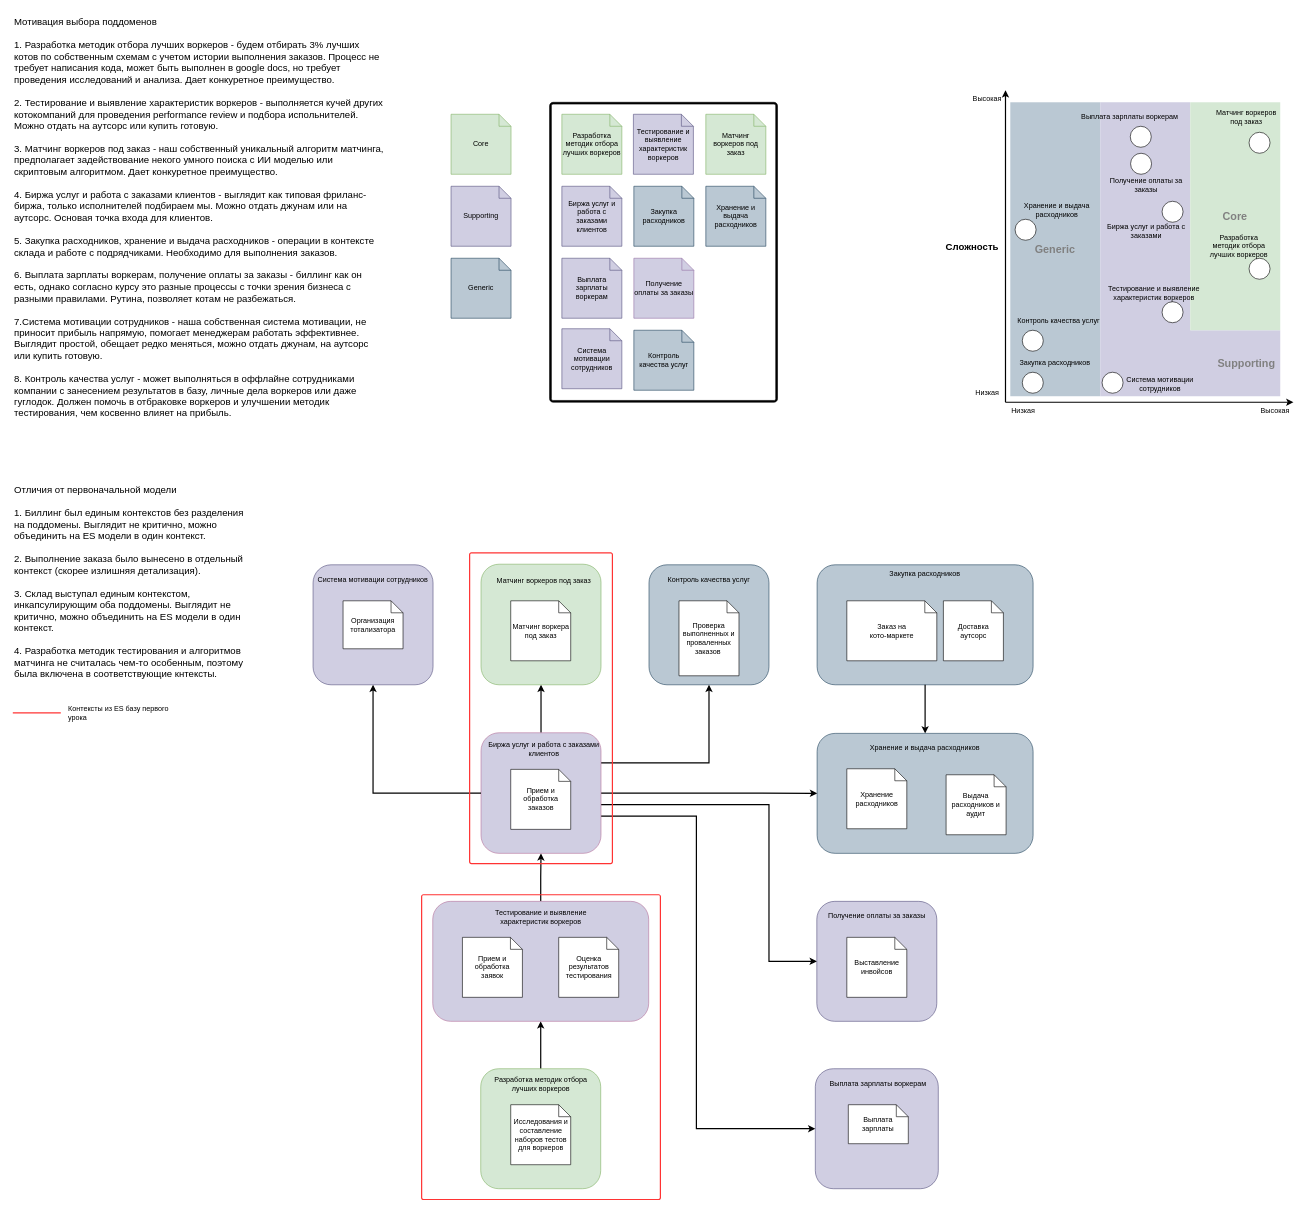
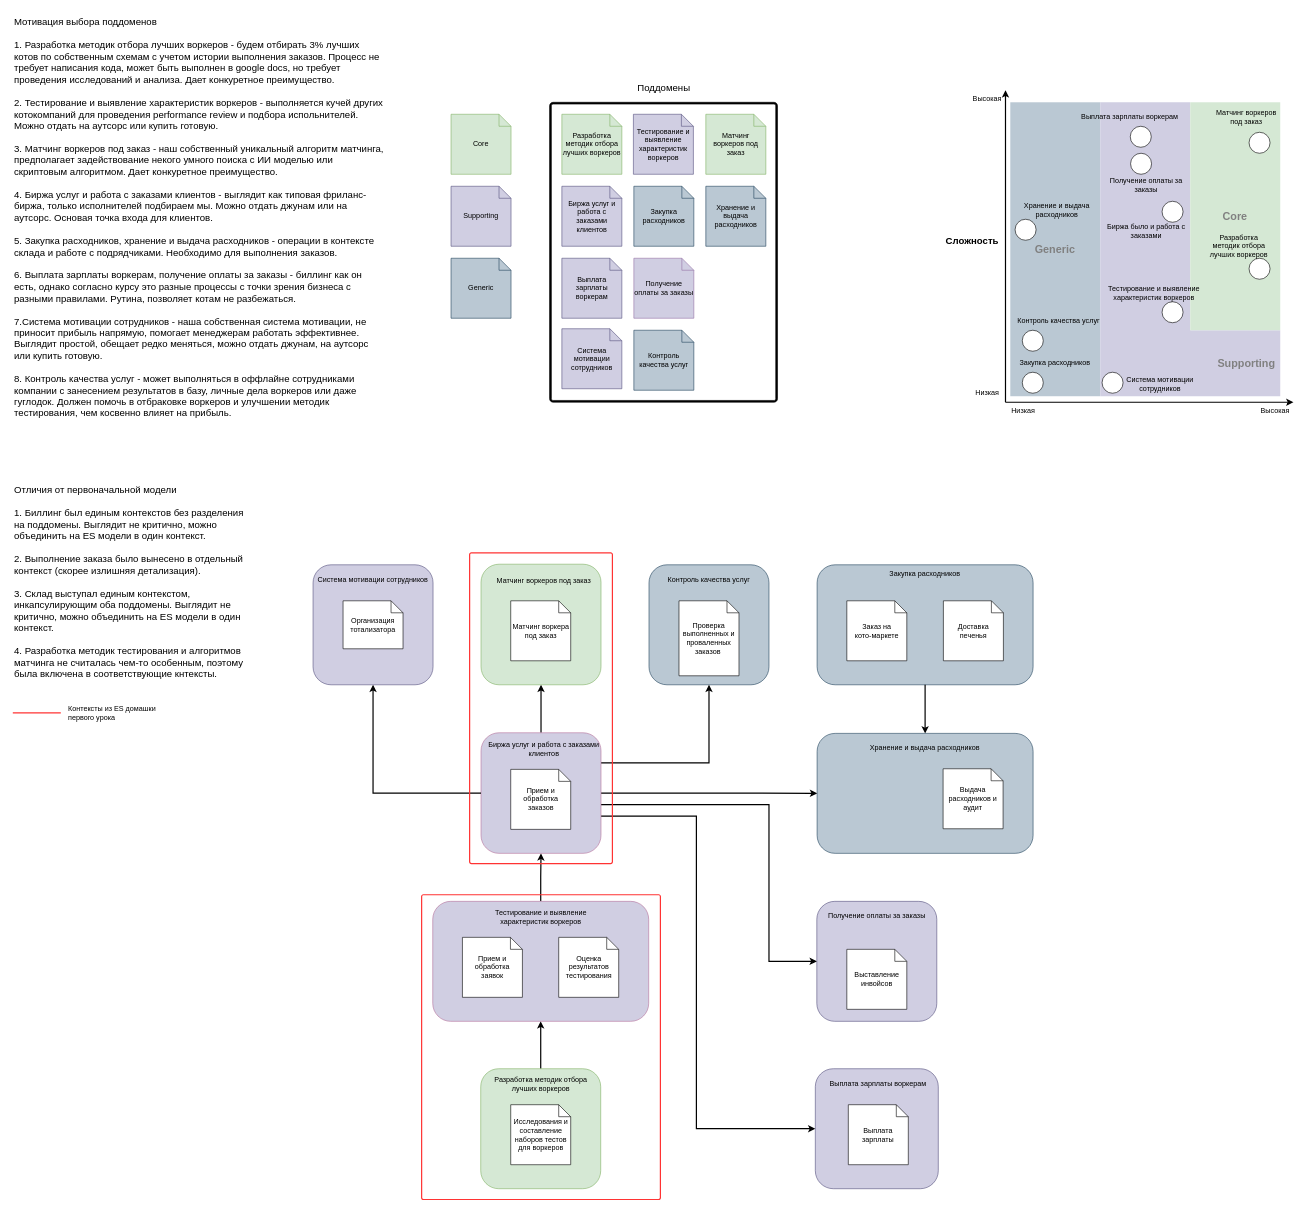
none -> (663, 87)
(1146, 231) -> (1146, 231)
(972, 246) -> (972, 240)
(892, 631) -> (877, 631)
(974, 631) -> (974, 631)
(119, 713) -> (119, 713)
(877, 799) -> none
(976, 805) -> (973, 799)
(877, 968) -> (877, 980)
(878, 1124) -> (878, 1135)
